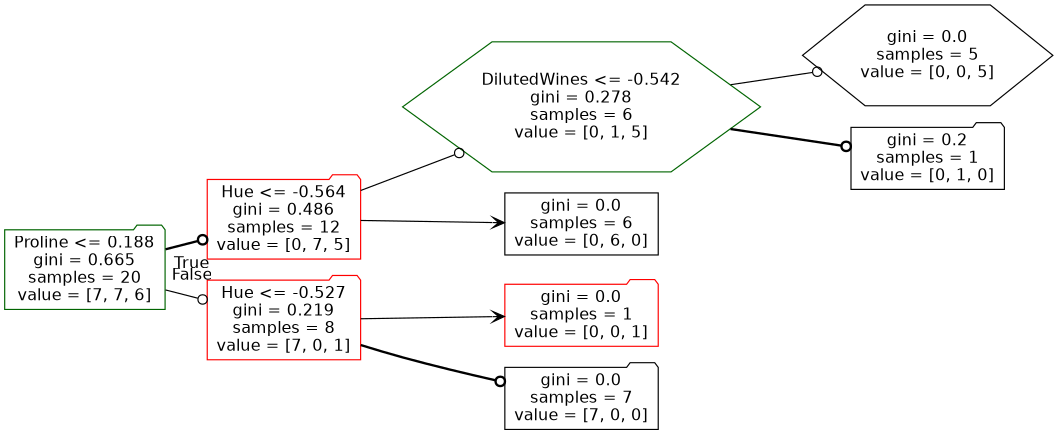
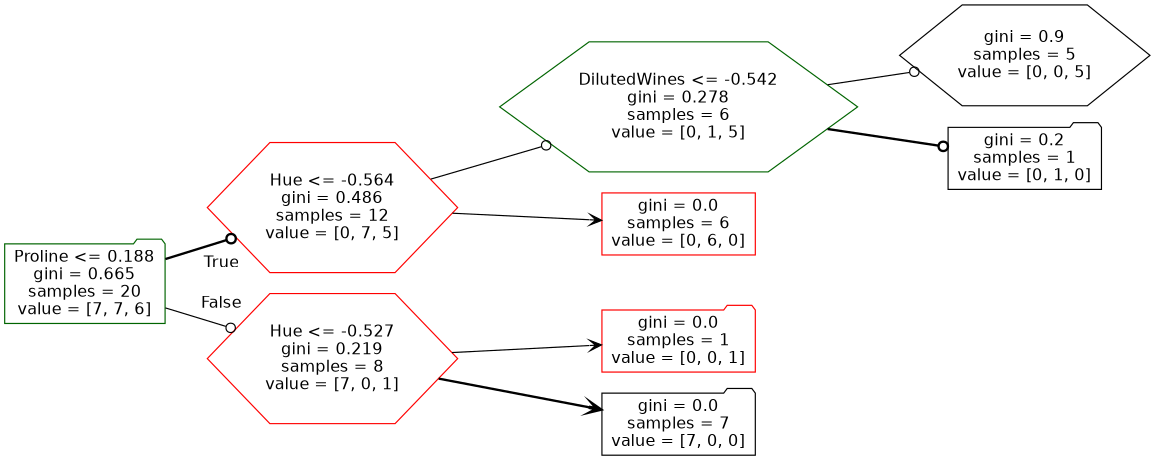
(928, 55) -> (1025, 55)
(284, 219) -> (332, 208)
(582, 224) -> (679, 224)
(284, 320) -> (332, 359)
(428, 364) -> (514, 393)
